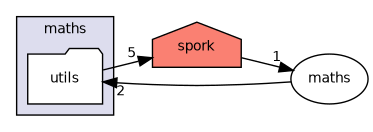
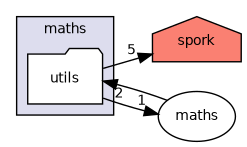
(261, 62) -> (124, 105)
